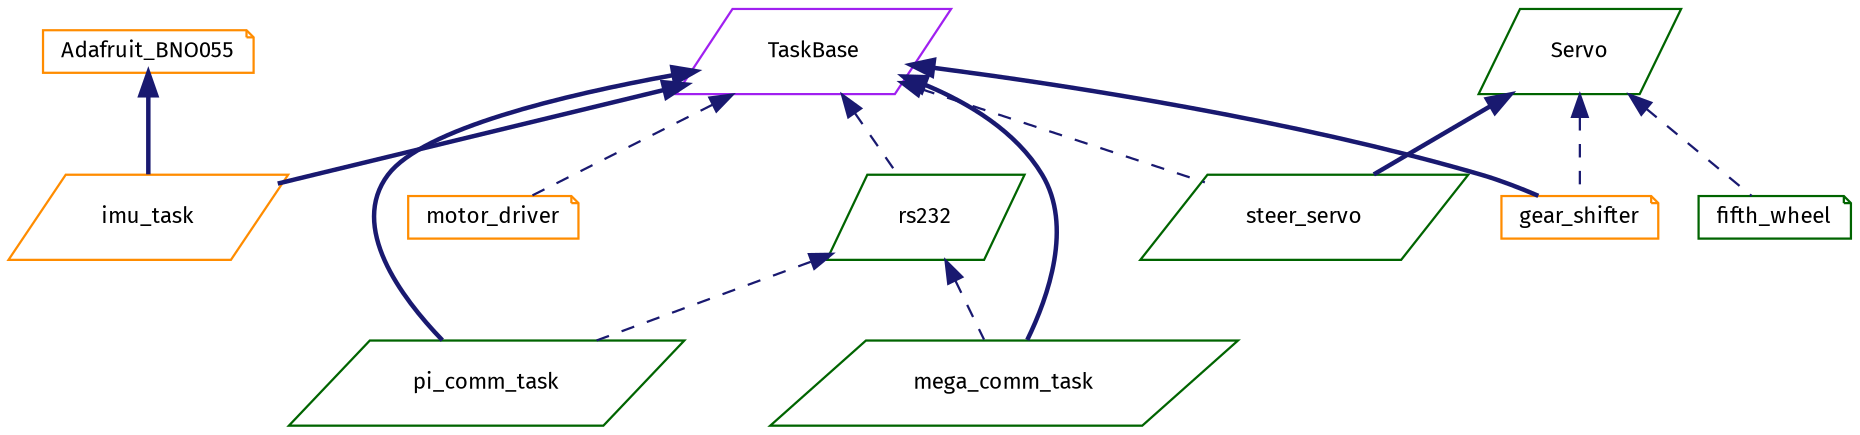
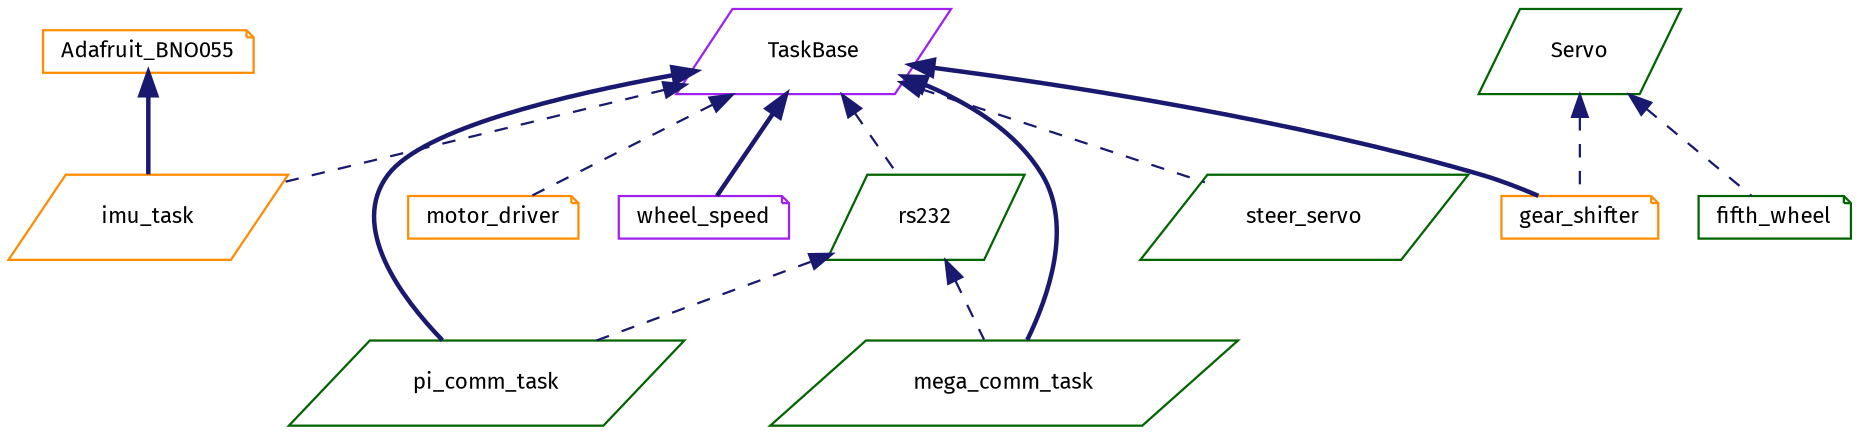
(510, 127) -> (510, 127)
(1432, 140) -> none
none -> (704, 217)
